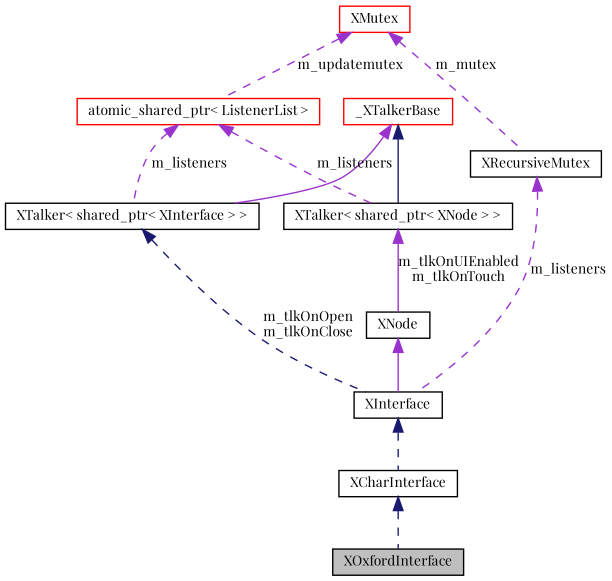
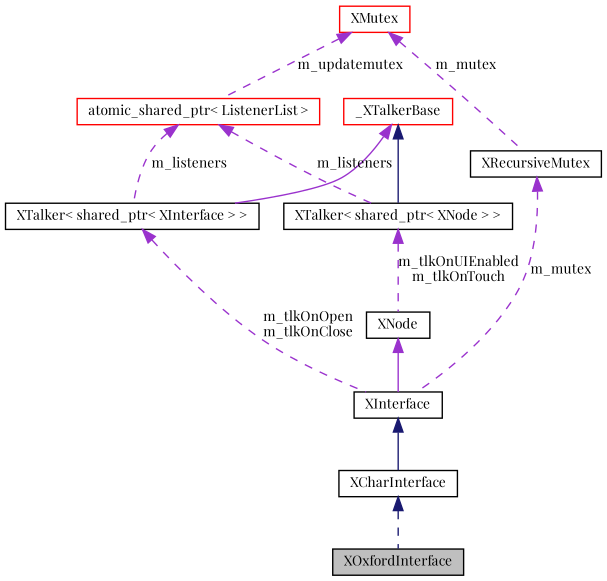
(568, 270) -> (561, 270)
(398, 278) -> (398, 278)
(249, 330) -> (249, 330)
(398, 451) -> (398, 451)
